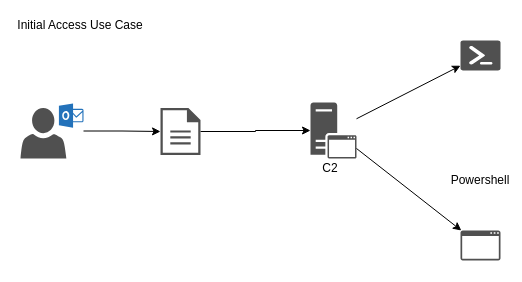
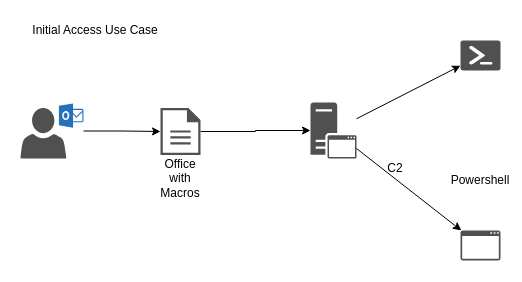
(81, 26) -> (96, 31)
(331, 169) -> (396, 169)
none -> (181, 179)
